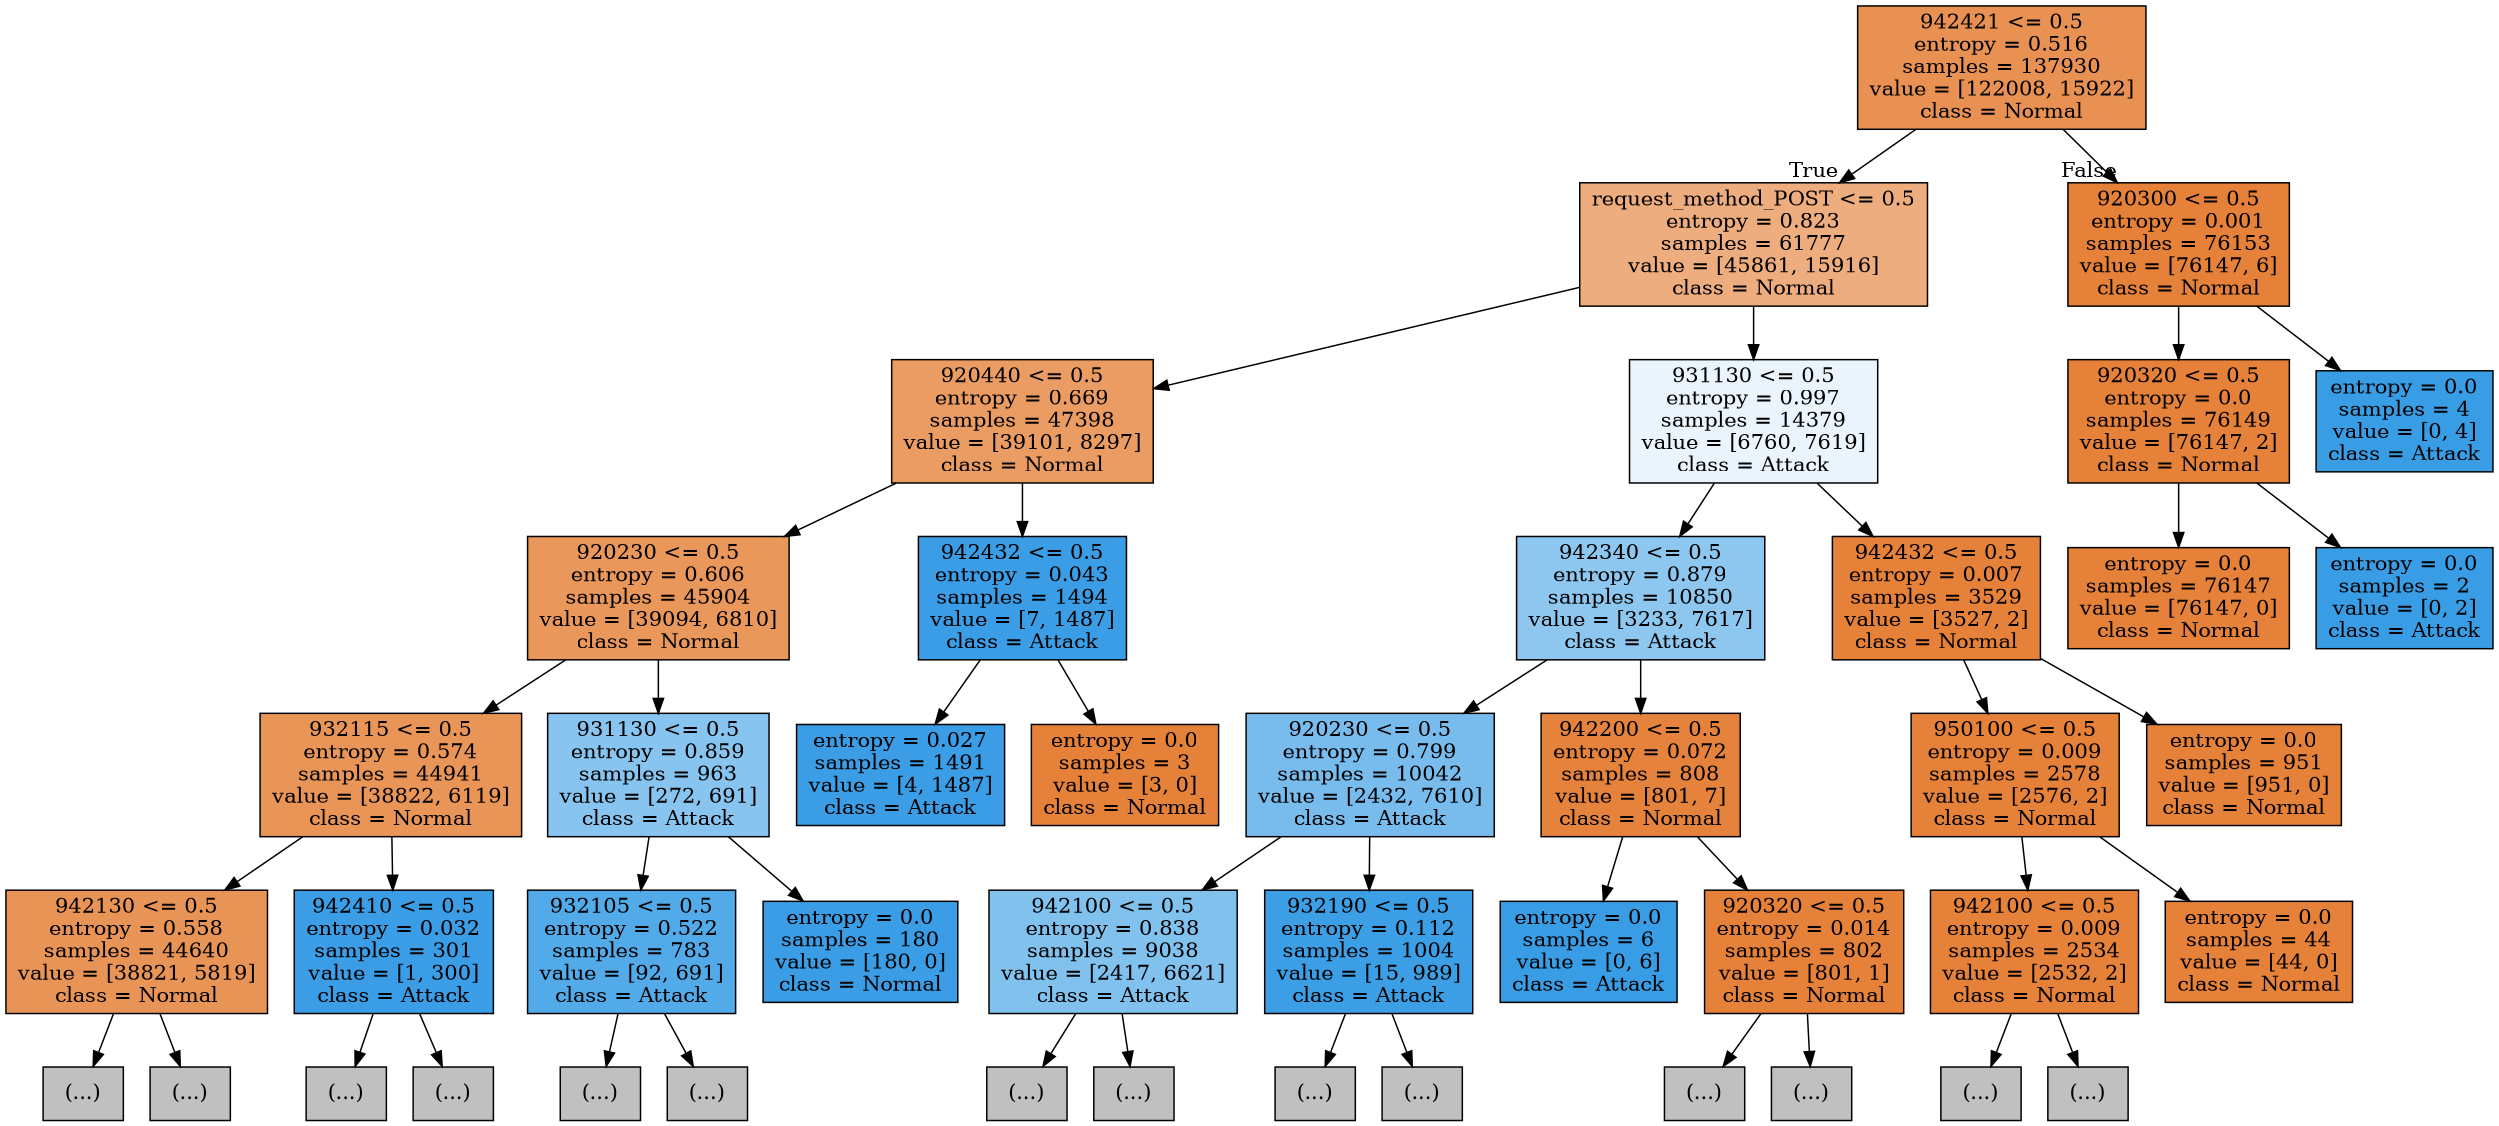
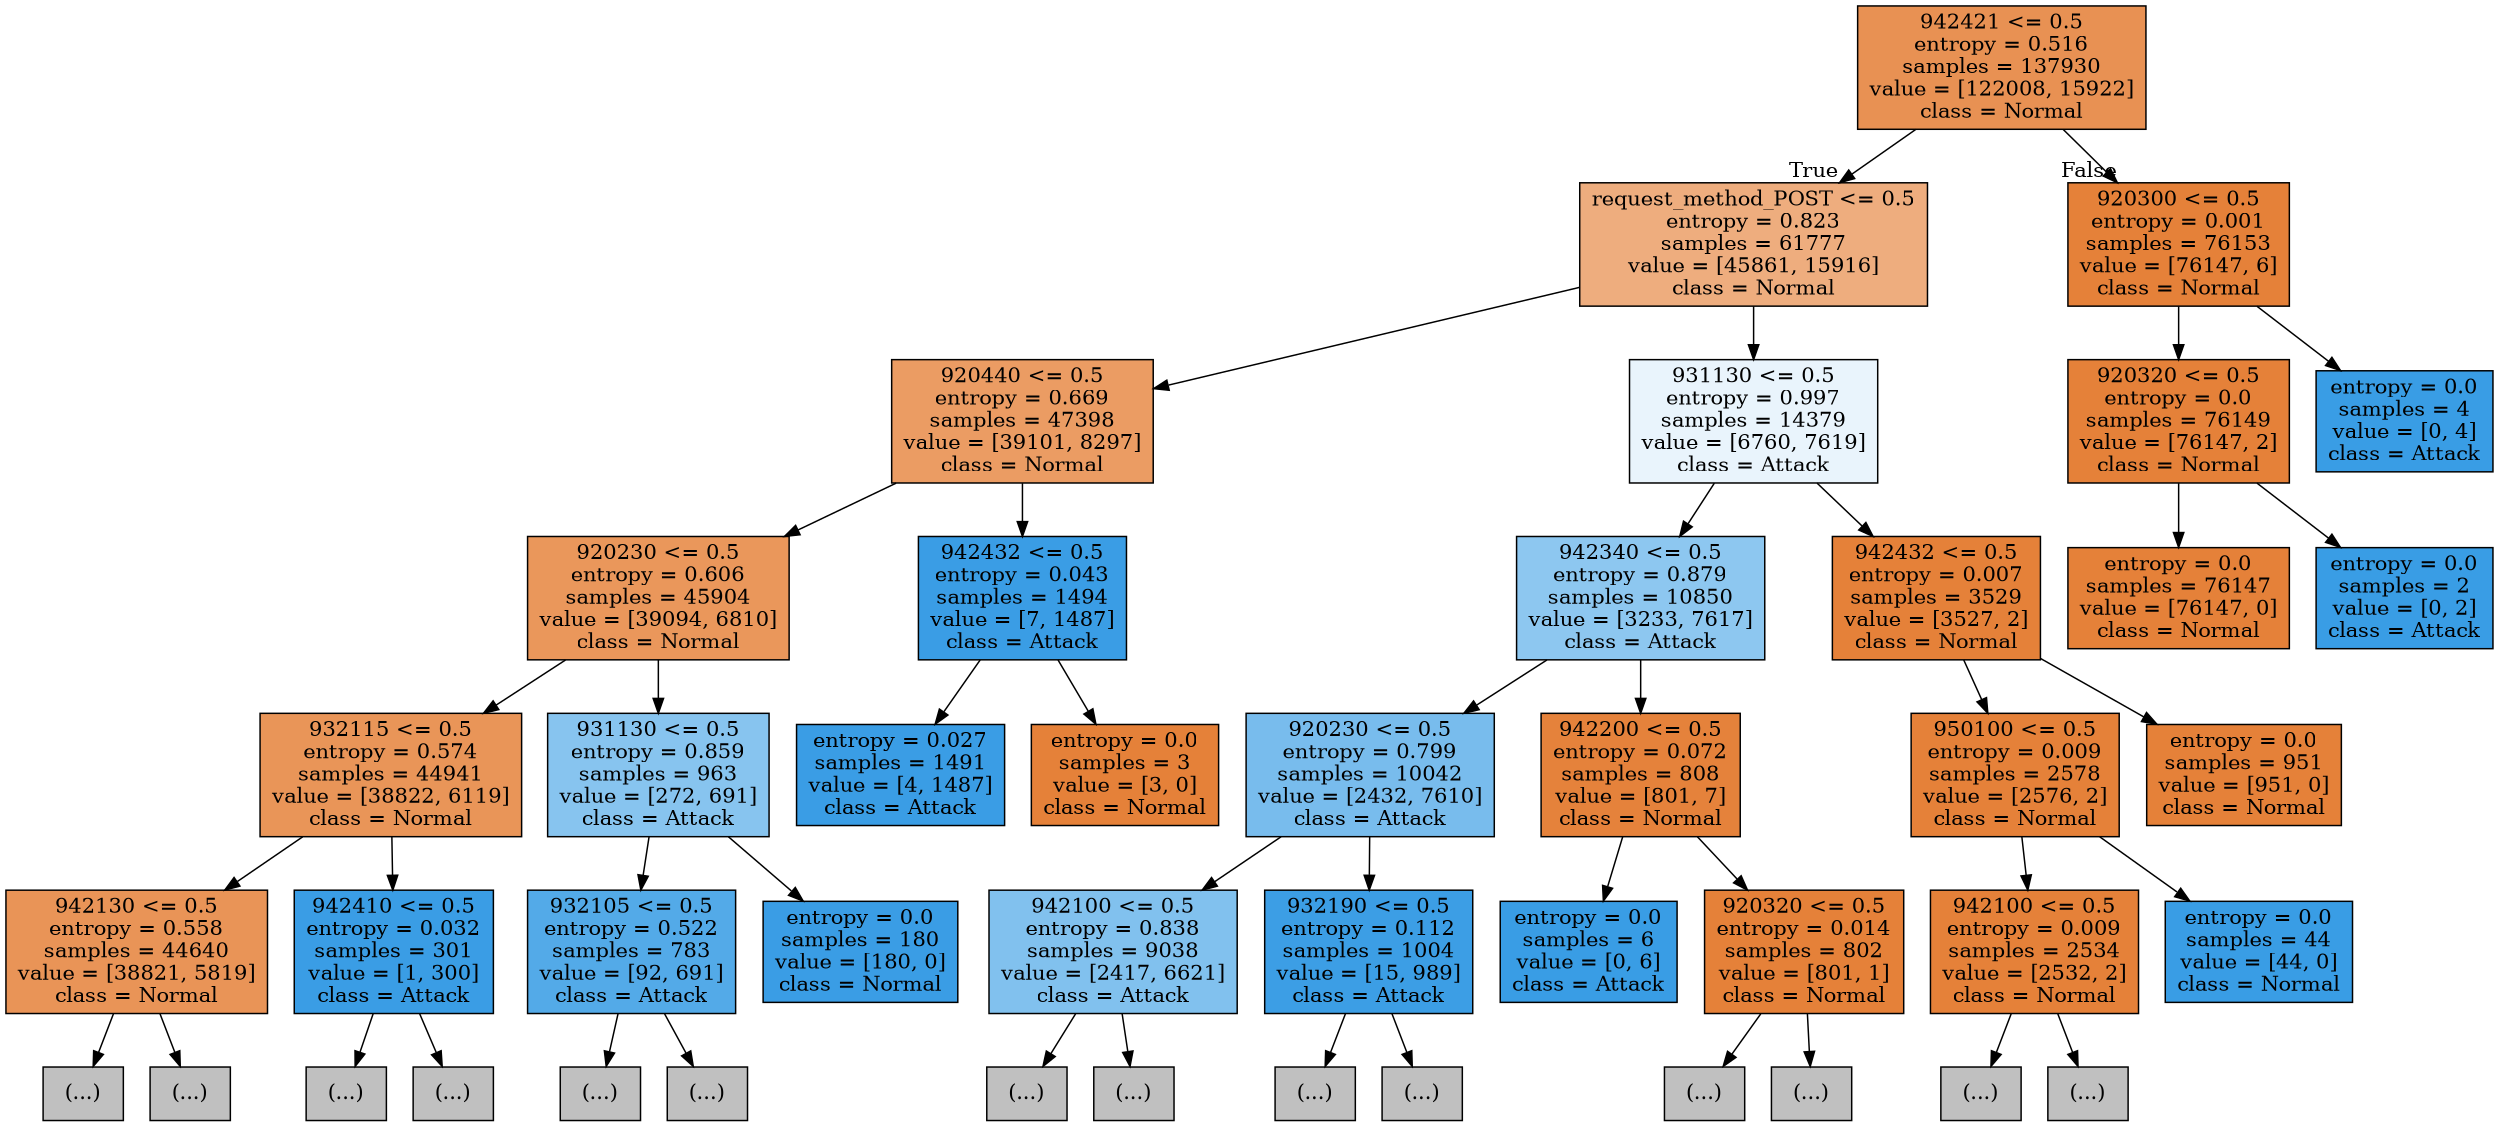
(2259, 952) -> (2259, 952)
